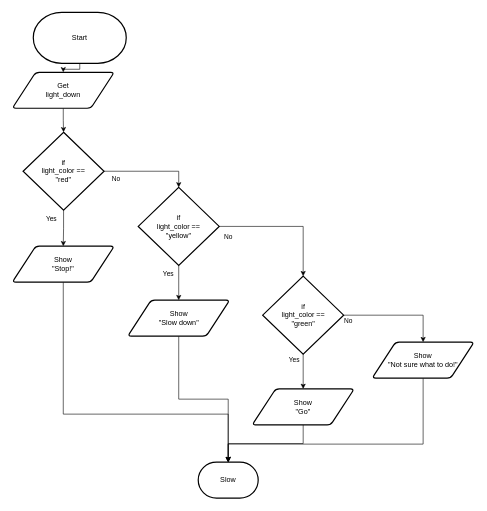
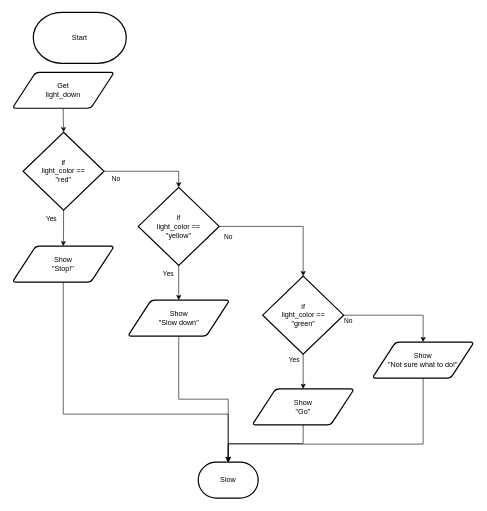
(64, 69) -> none
